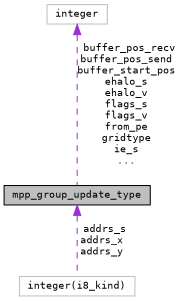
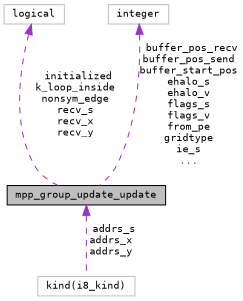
none -> (34, 14)
(77, 195) -> (86, 195)
(77, 286) -> (86, 286)
